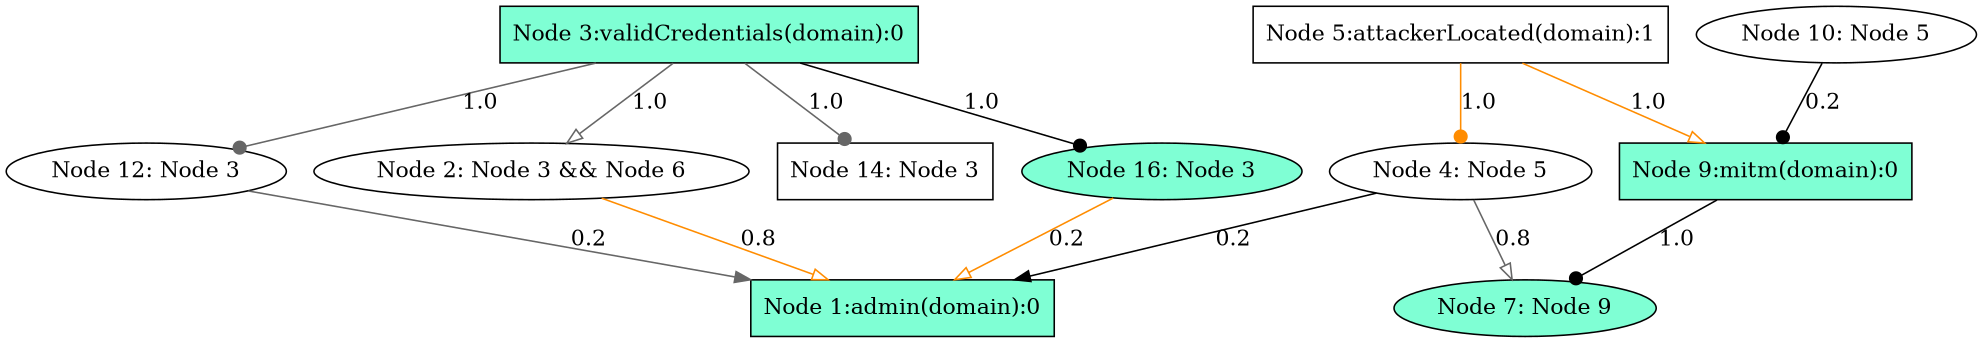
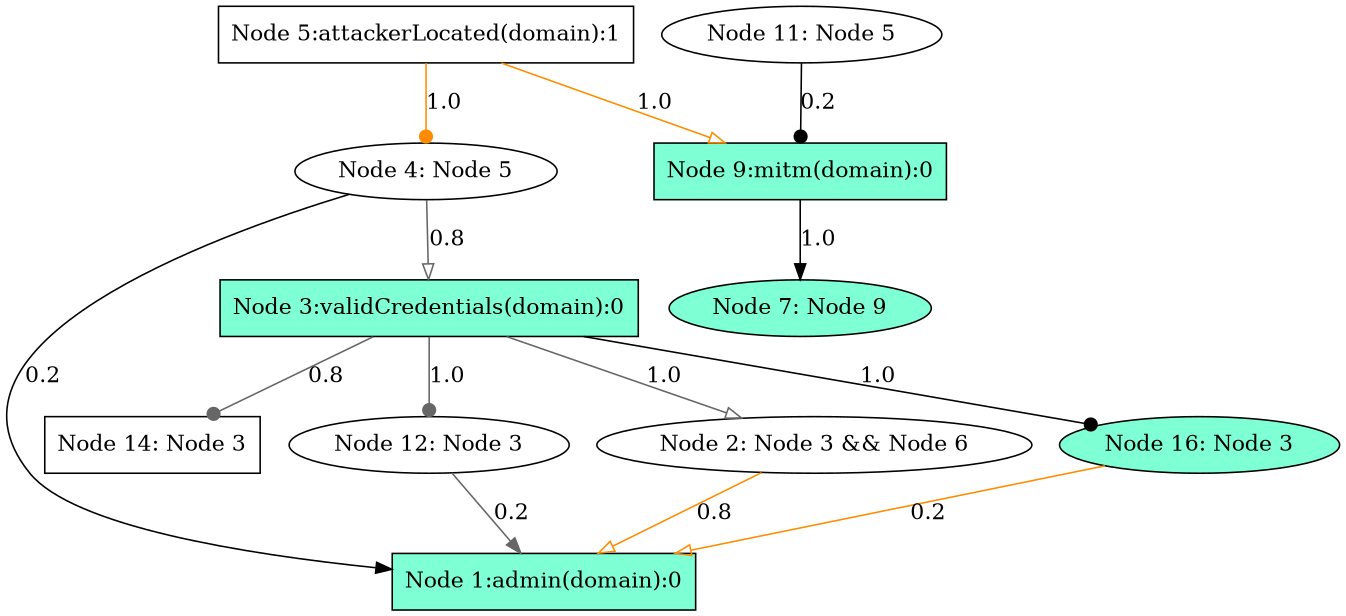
(1836, 35) -> (802, 35)
(826, 103) -> (326, 377)
(1489, 232) -> (427, 232)
(1649, 238) -> (800, 232)
